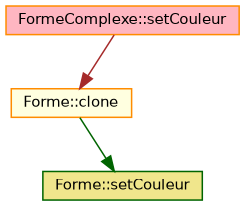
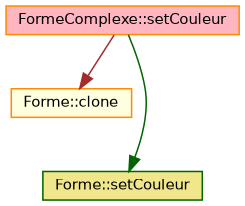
(93, 138) -> (146, 95)
